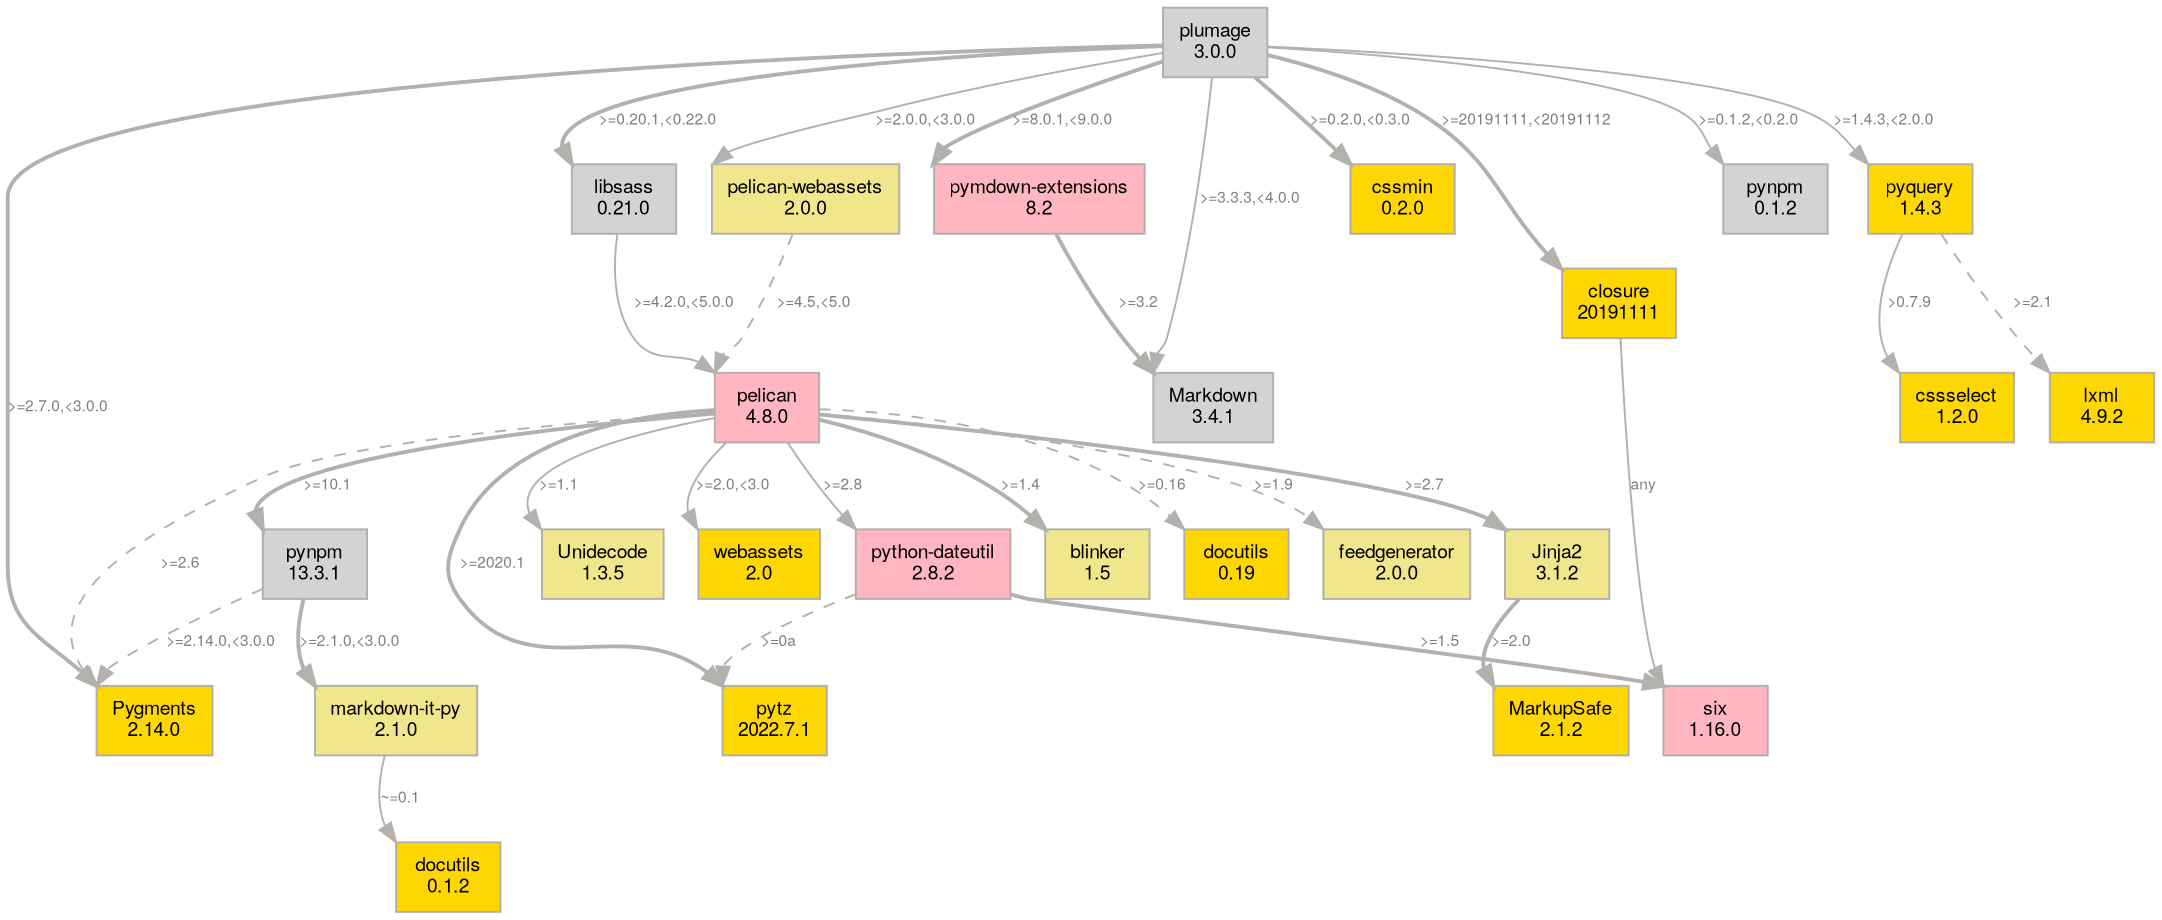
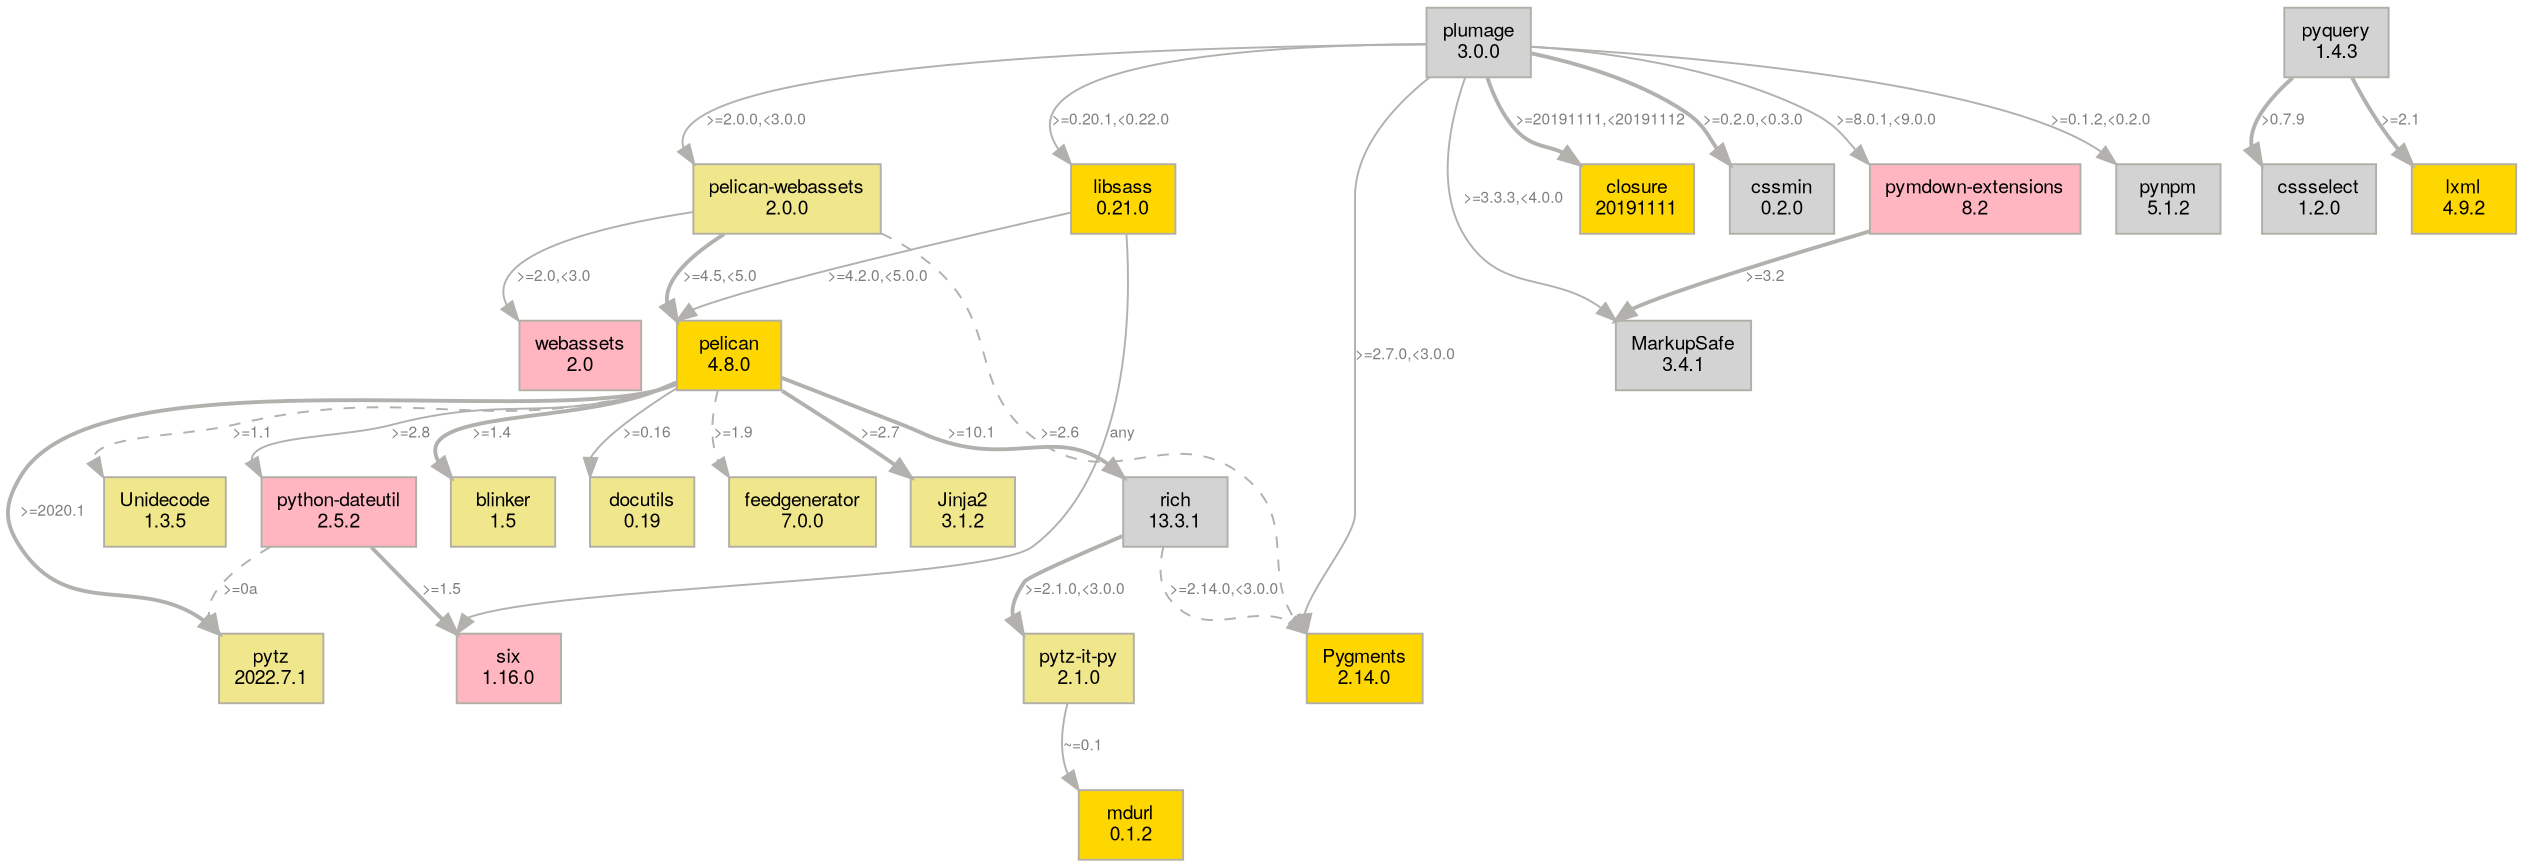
(1570, 68) -> none
(806, 71) -> (1161, 64)
(322, 97) -> (1355, 339)
(1052, 100) -> (1703, 73)
(624, 199) -> (1123, 199)
(1403, 199) -> (1782, 199)
(1775, 199) -> (2168, 199)
(1920, 199) -> (2336, 43)
(1882, 294) -> (2264, 108)
(1986, 298) -> (2373, 115)
(763, 299) -> (687, 263)
(767, 408) -> (729, 355)
(1213, 408) -> (1683, 355)
(1957, 408) -> (2319, 199)
(606, 445) -> (292, 414)
(340, 455) -> (1132, 459)
(1074, 459) -> (631, 420)
(699, 474) -> (581, 236)
(1632, 504) -> (919, 569)
(315, 564) -> (1175, 512)
(759, 564) -> (580, 355)
(933, 564) -> (339, 512)
(1236, 564) -> (642, 512)
(1397, 564) -> (802, 512)
(396, 721) -> (1079, 668)
(775, 721) -> (271, 668)
(1561, 721) -> none
(448, 877) -> (1131, 825)
